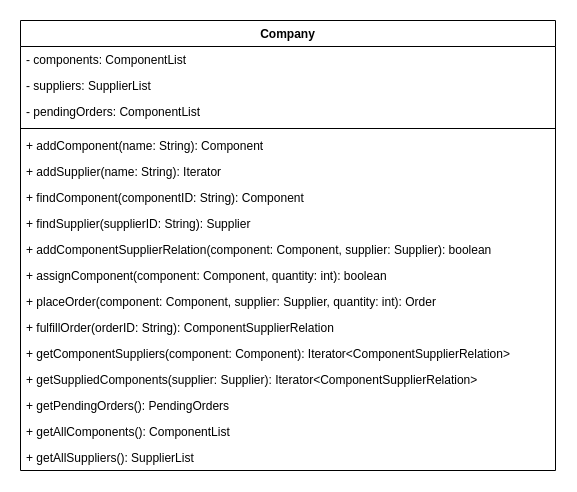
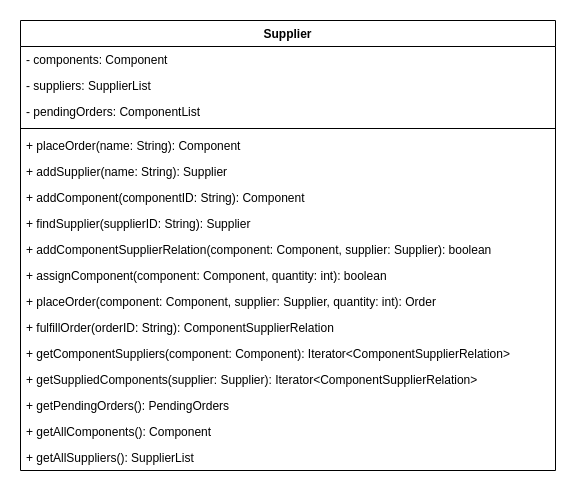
(288, 34) -> (288, 34)
(110, 60) -> (99, 60)
(148, 146) -> (139, 146)
(138, 172) -> (135, 172)
(173, 198) -> (171, 198)
(134, 432) -> (122, 432)
